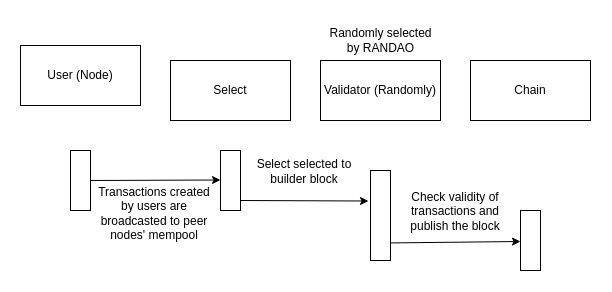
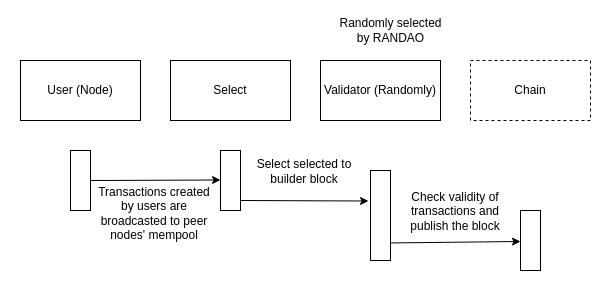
(381, 41) -> (391, 31)
(81, 76) -> (81, 91)
(531, 91) -> (531, 91)
